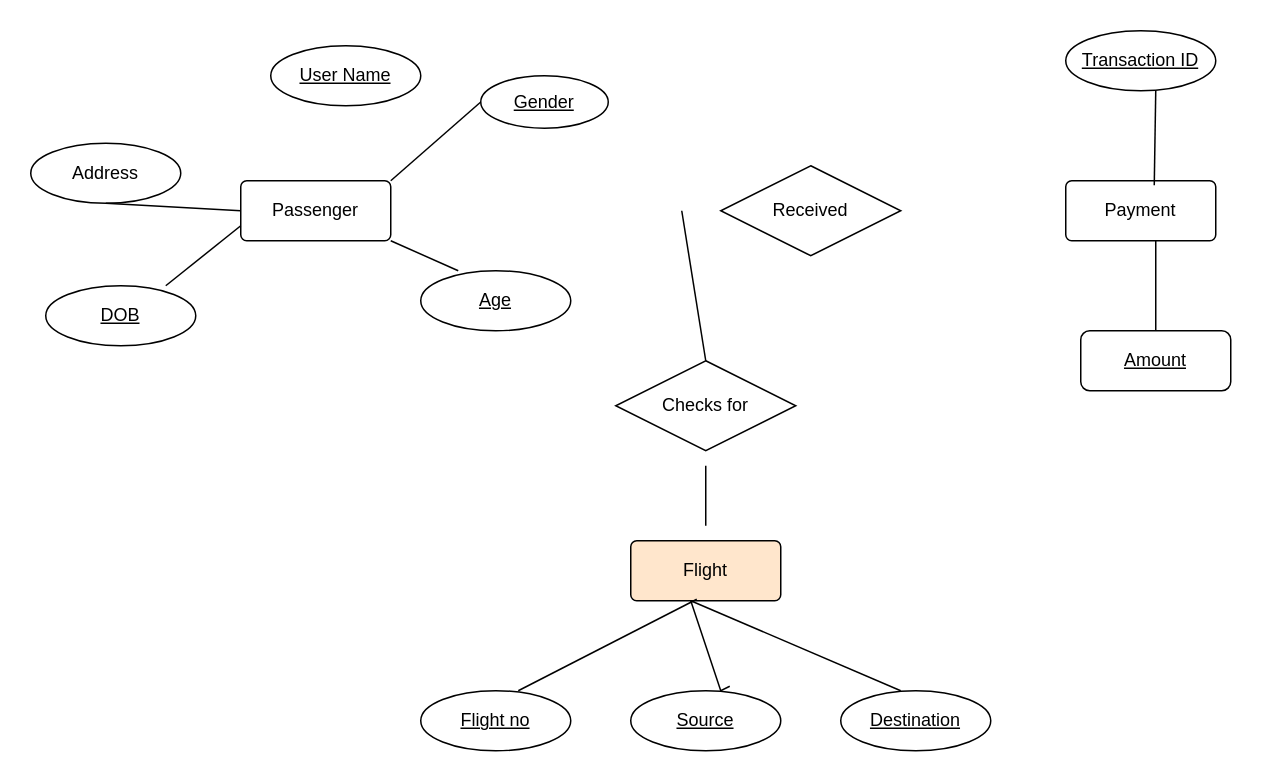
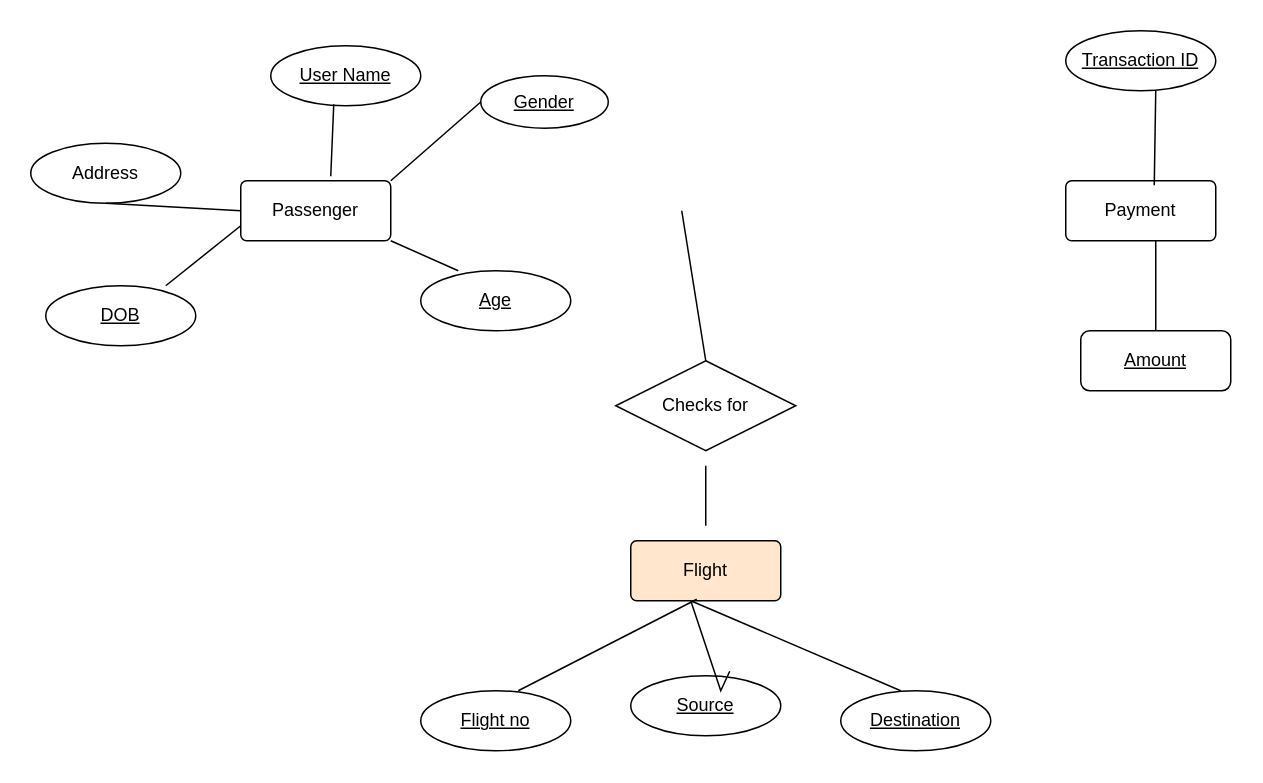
none -> (332, 140)
(811, 211) -> none
(706, 721) -> (706, 706)
